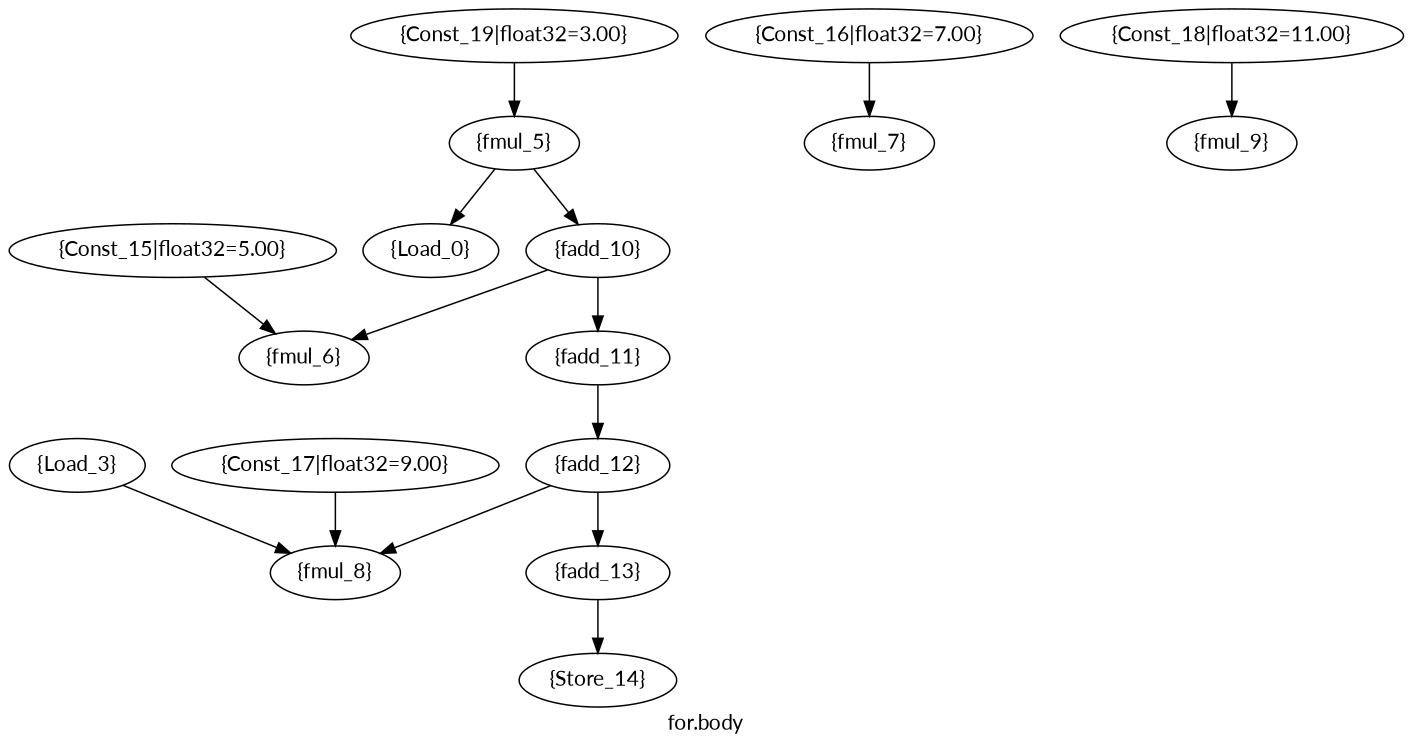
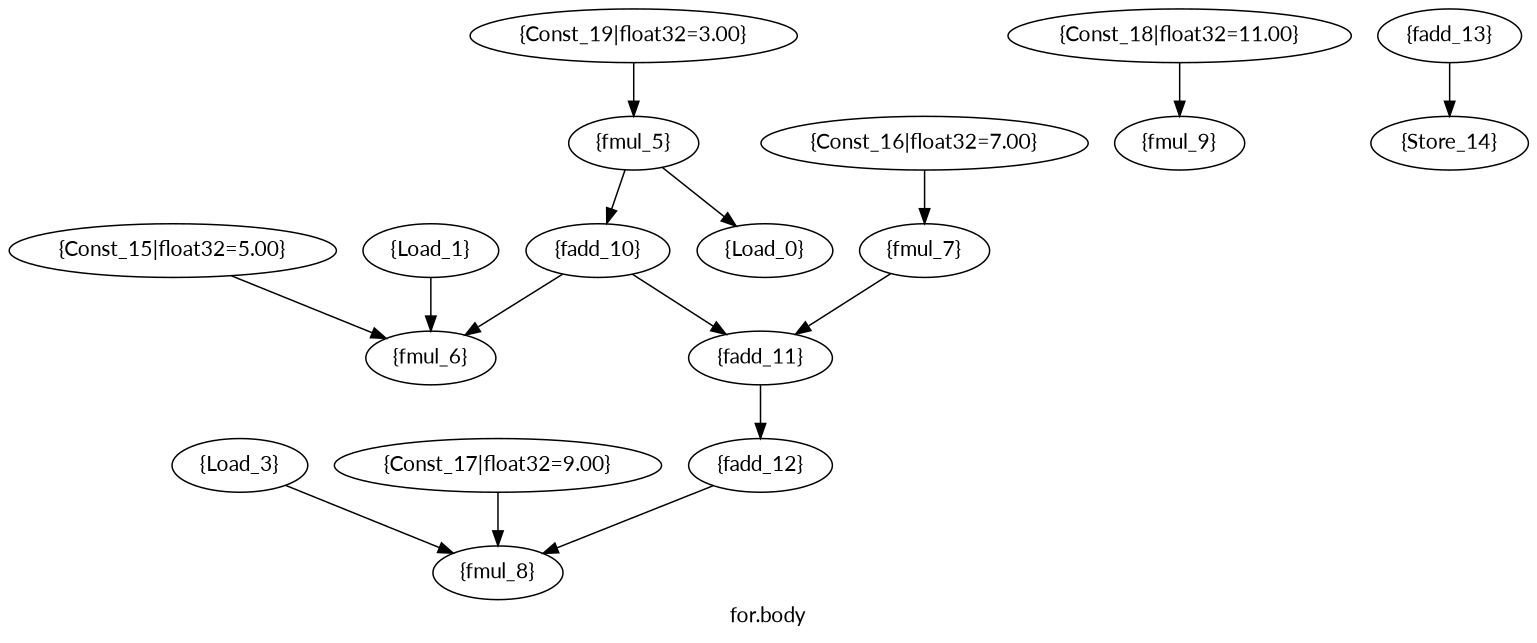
none -> (431, 251)
none -> (850, 300)
(598, 512) -> none
